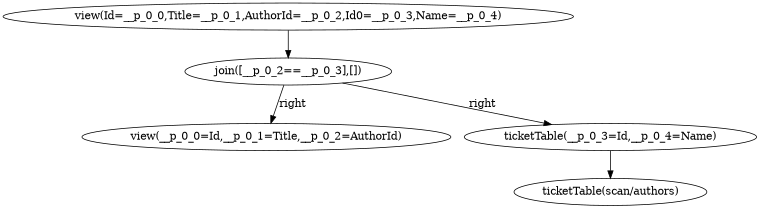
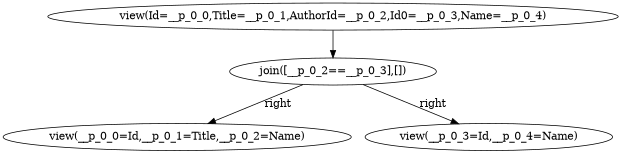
(266, 137) -> (177, 137)
(610, 137) -> (489, 137)
(610, 192) -> none
